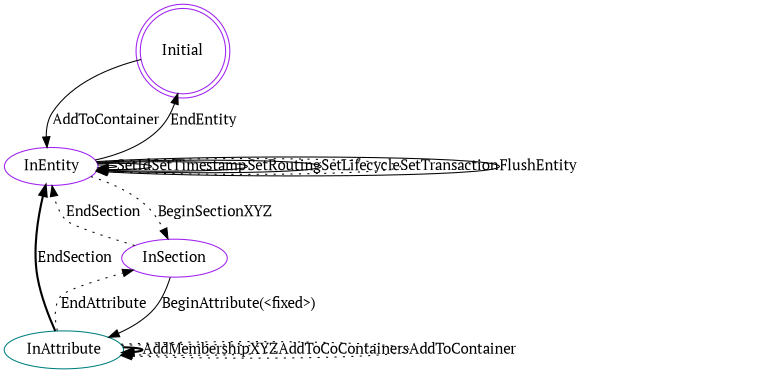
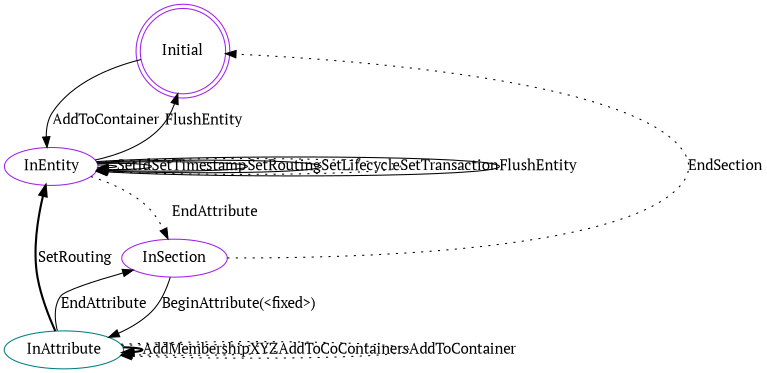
(203, 121) -> (203, 121)
(215, 212) -> (215, 212)
(87, 230) -> (688, 169)
(75, 258) -> (75, 258)
(74, 289) -> (74, 289)
